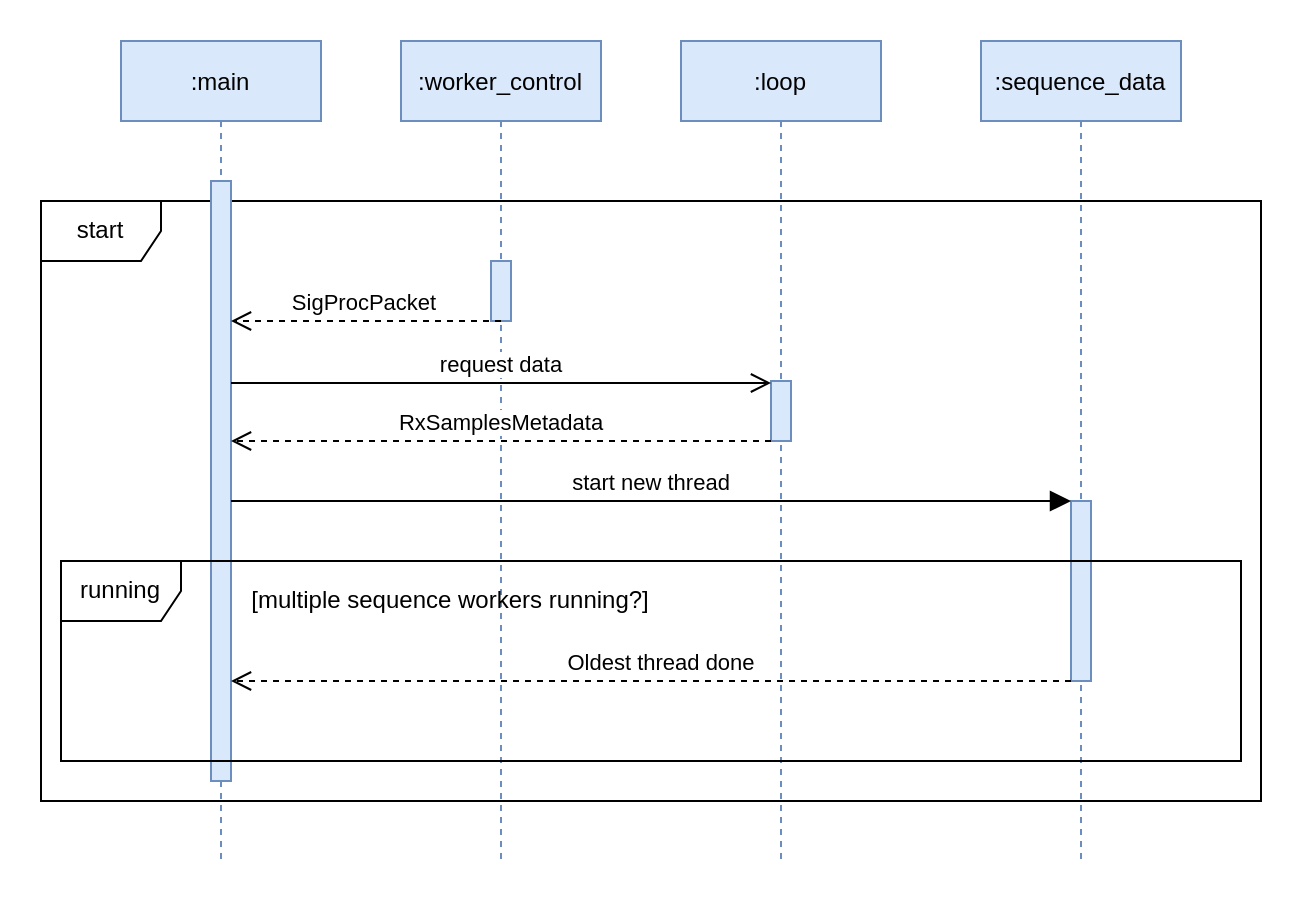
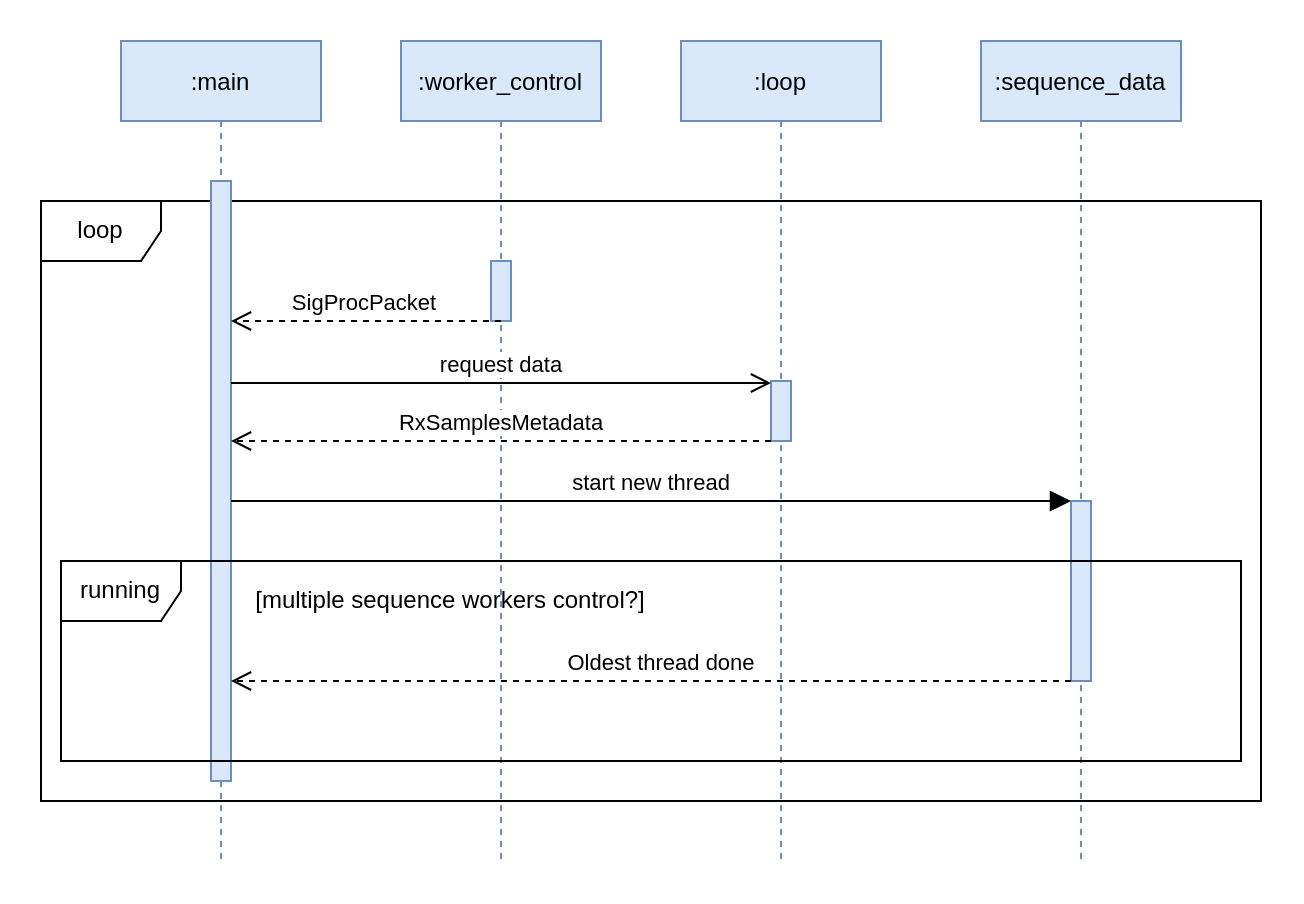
(101, 231) -> (101, 231)
(451, 601) -> (451, 601)
